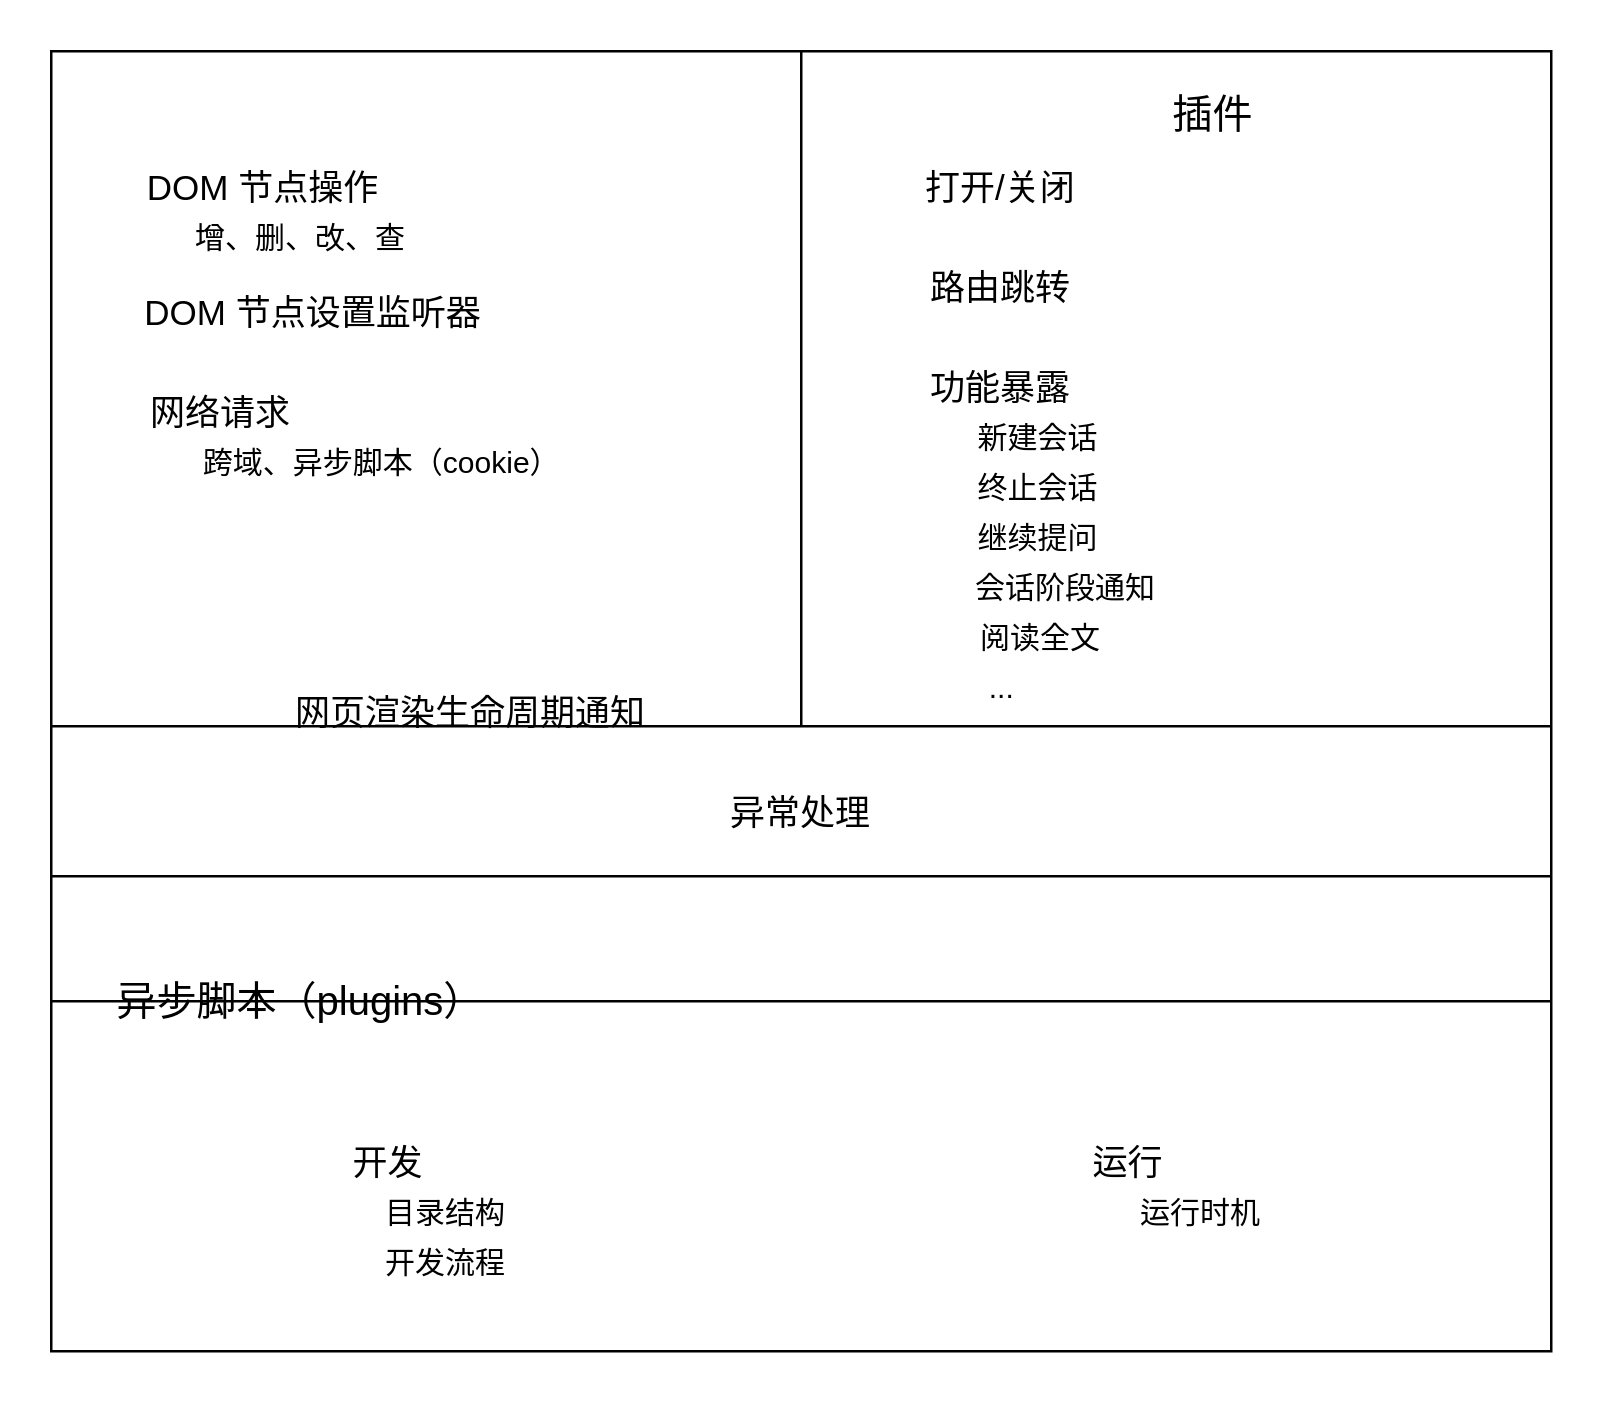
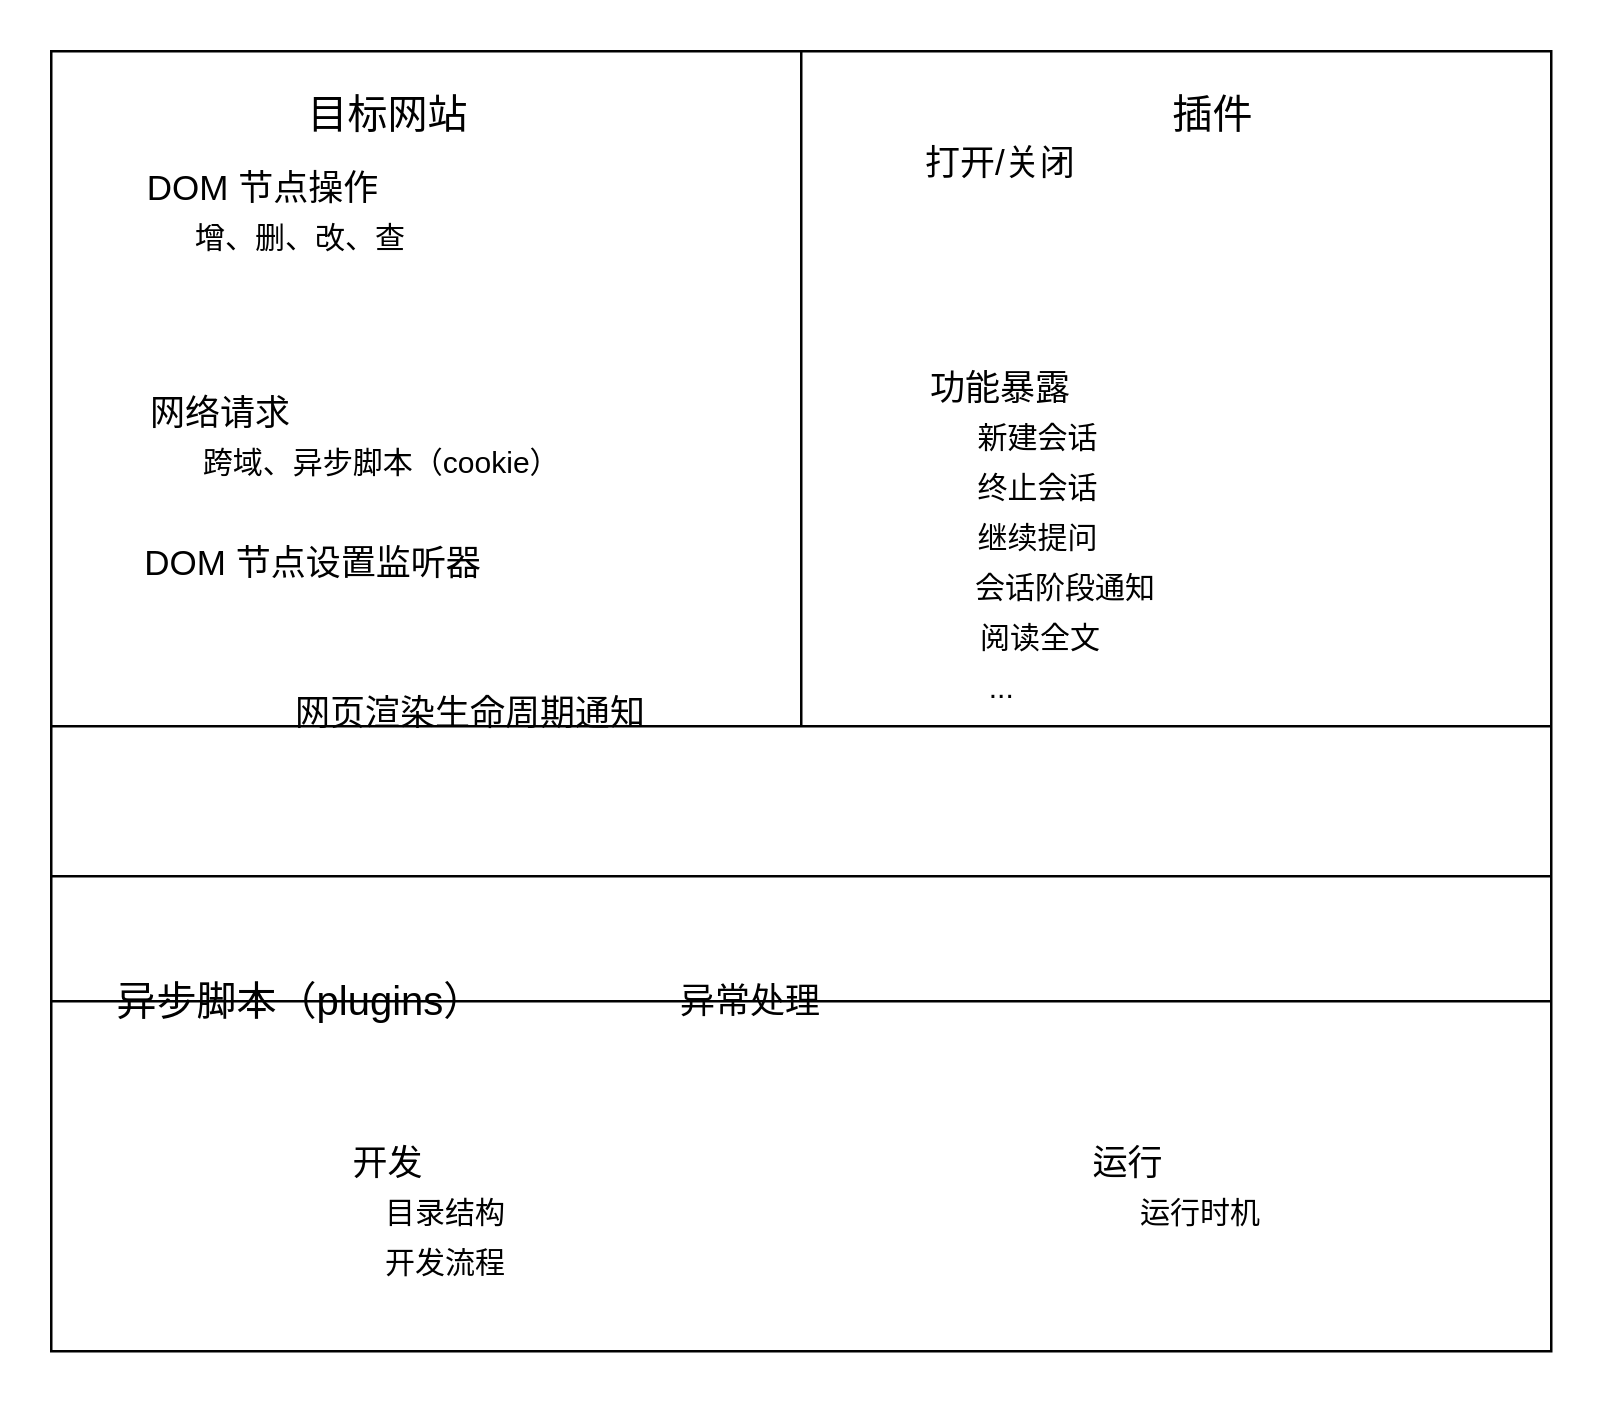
none -> (389, 114)
(1001, 189) -> (1001, 164)
(1001, 289) -> none
(314, 314) -> (314, 564)
(801, 814) -> (751, 1001)
